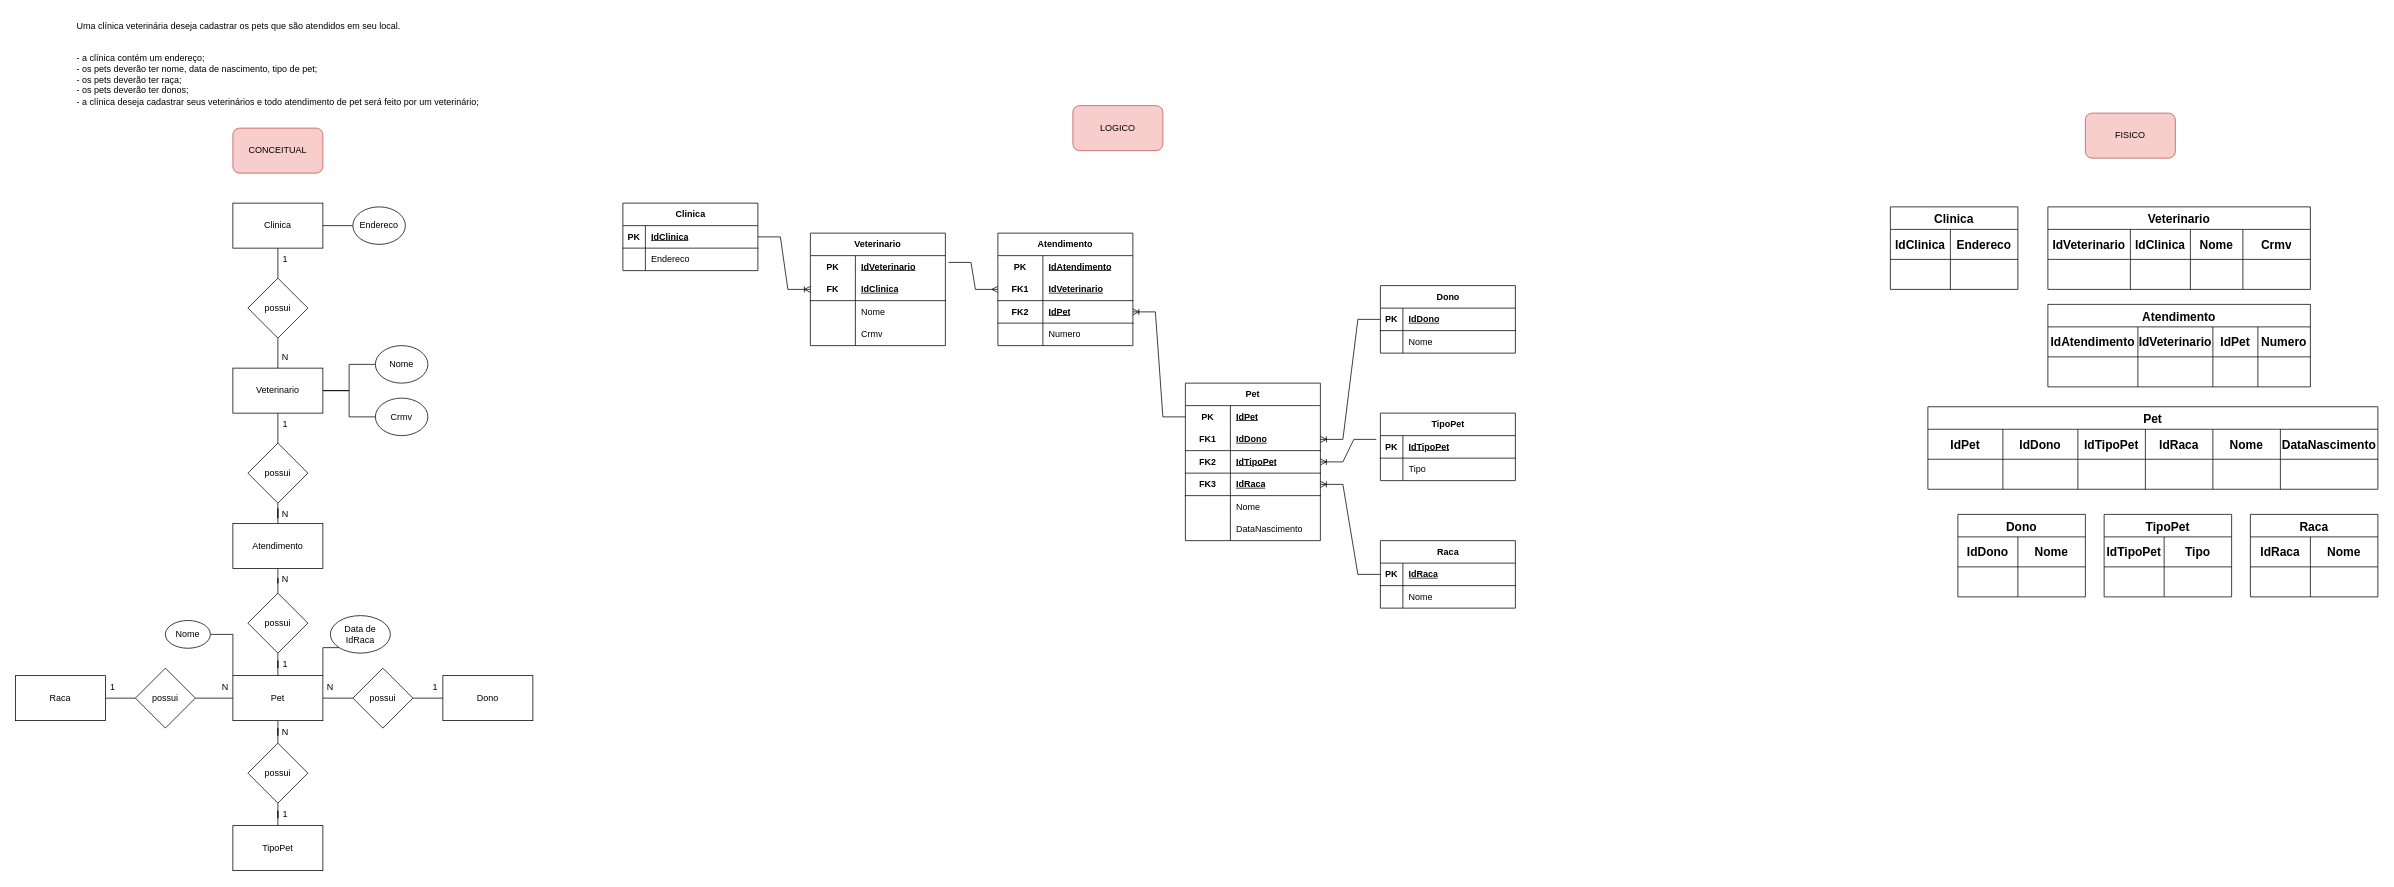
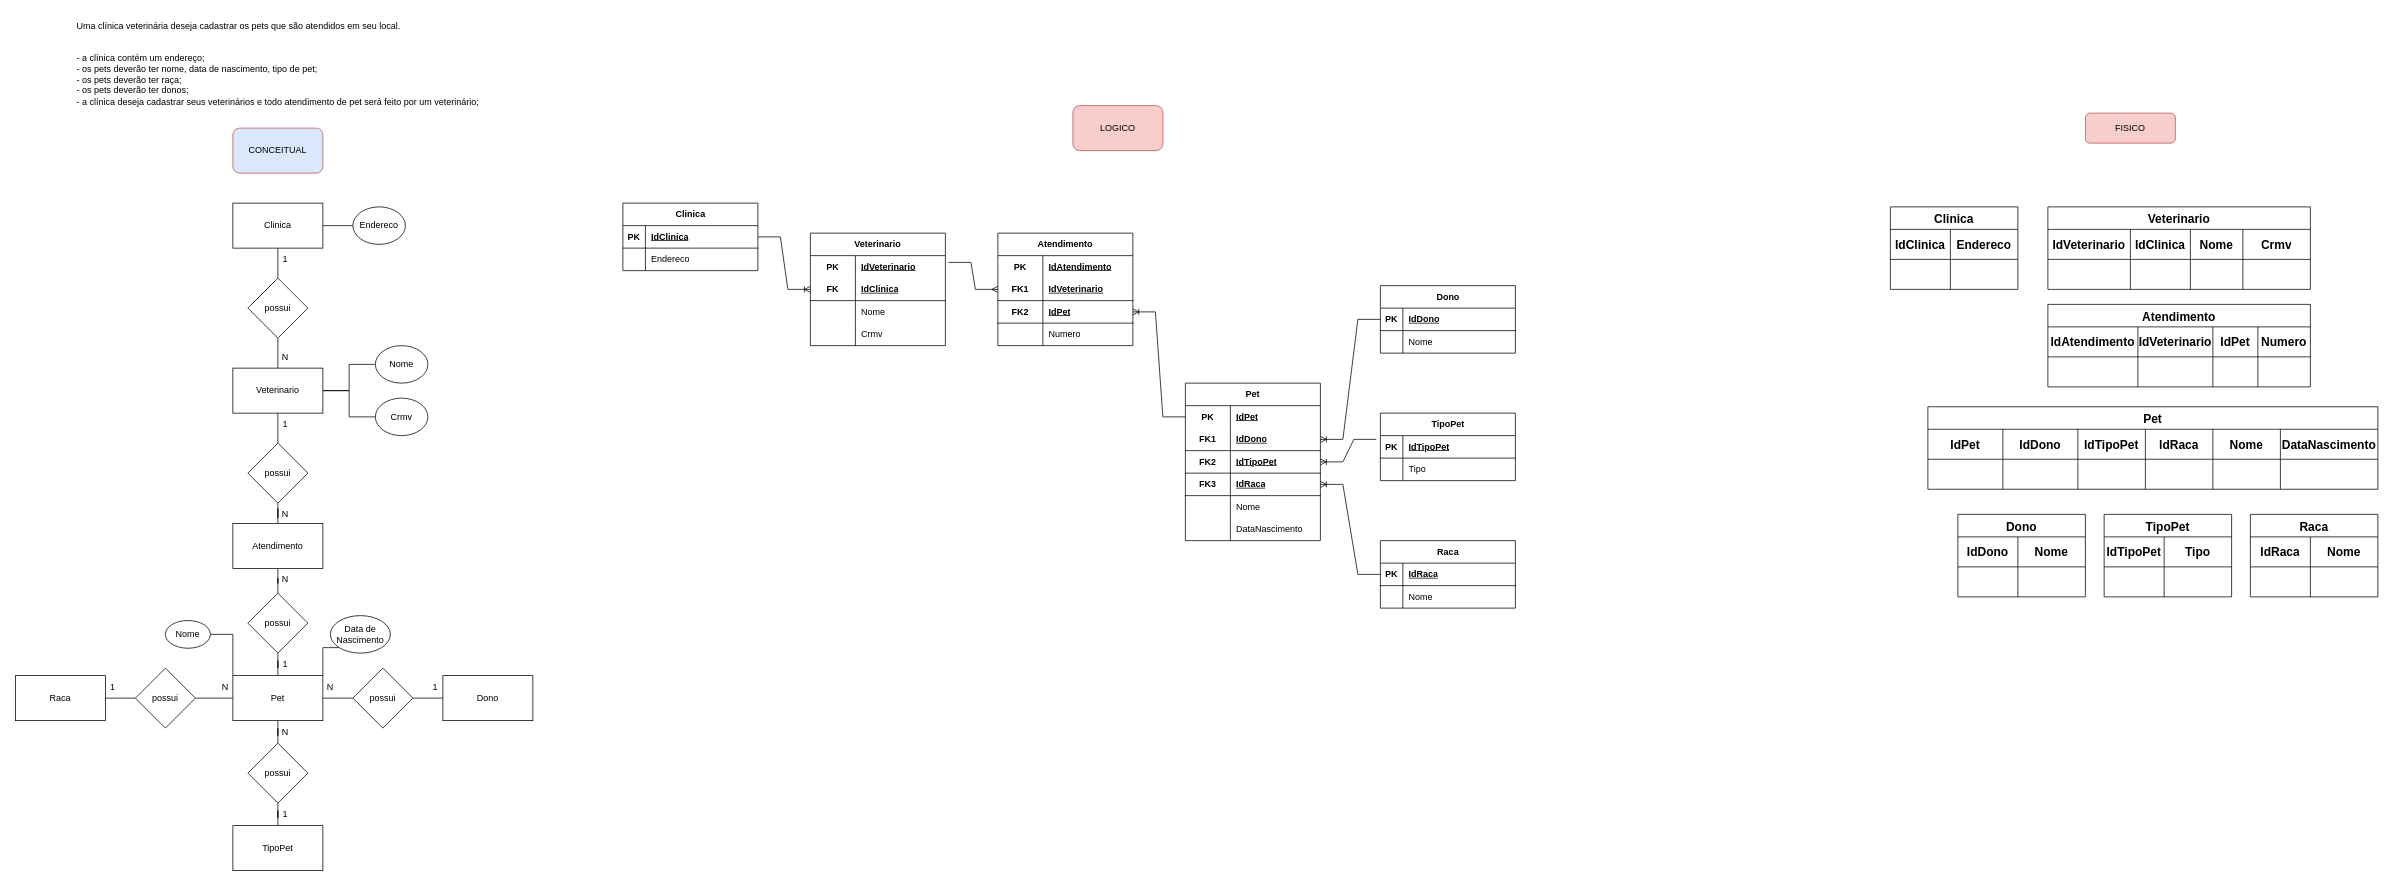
(2130, 135) -> (2130, 128)
(278, 150) -> (278, 150)
(360, 634) -> (360, 634)
